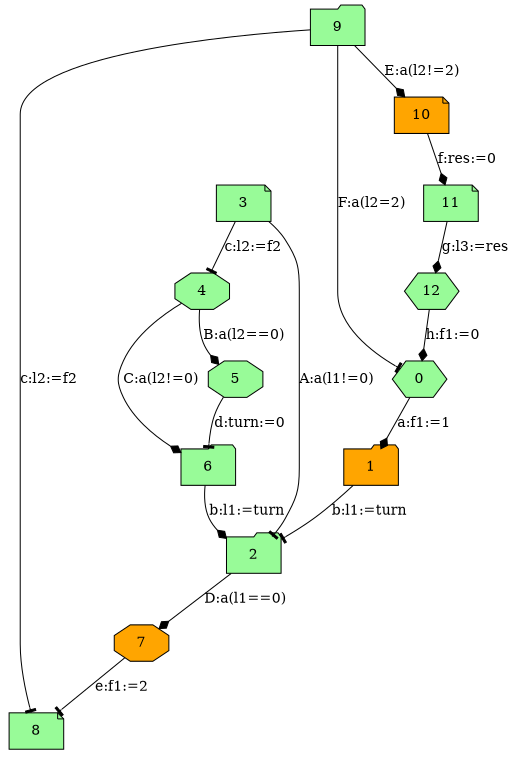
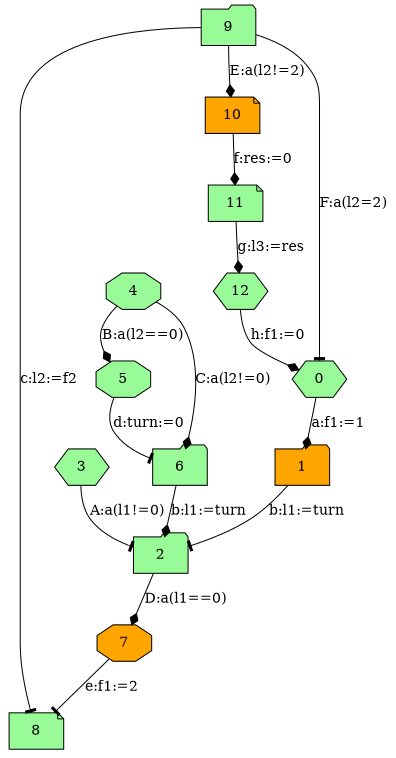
(244, 203) -> (82, 467)
(224, 245) -> none
